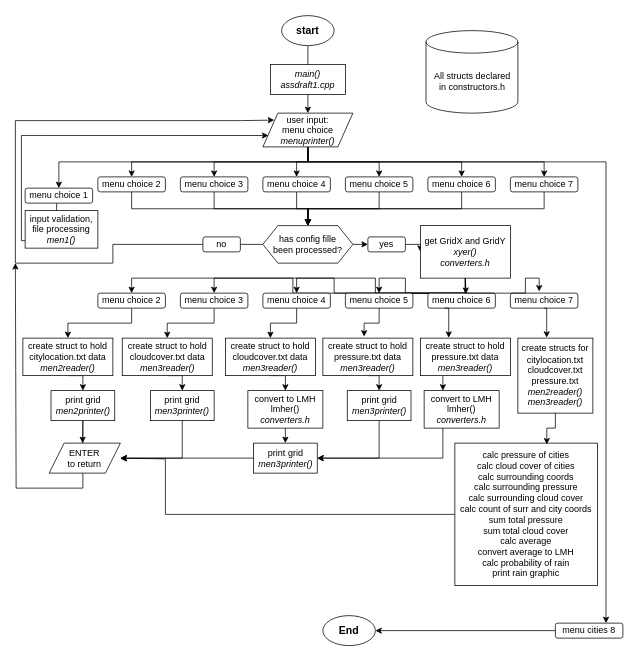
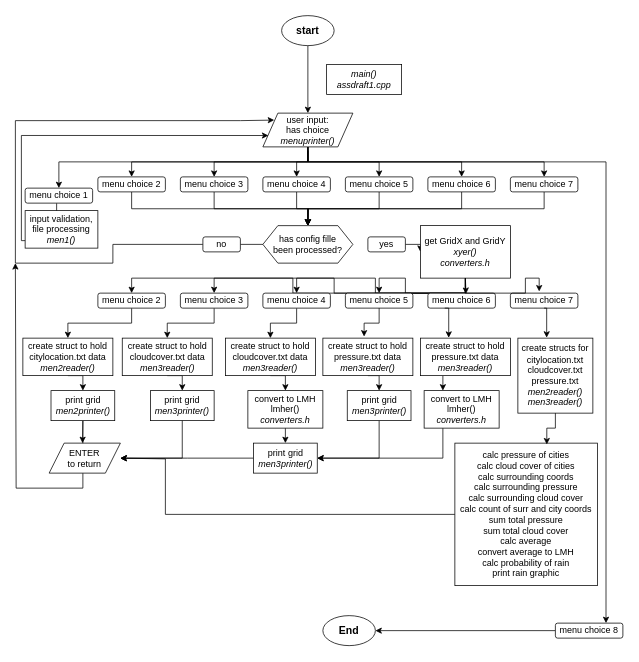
(472, 72) -> none
(308, 79) -> (364, 79)
(308, 130) -> (308, 130)
(358, 244) -> none
(589, 630) -> (589, 630)
